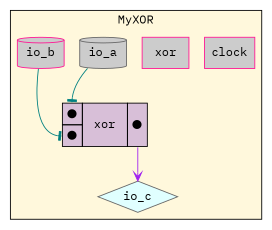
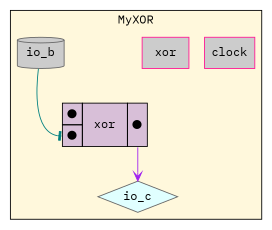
(41, 53) -> (41, 53)
(103, 53) -> none
